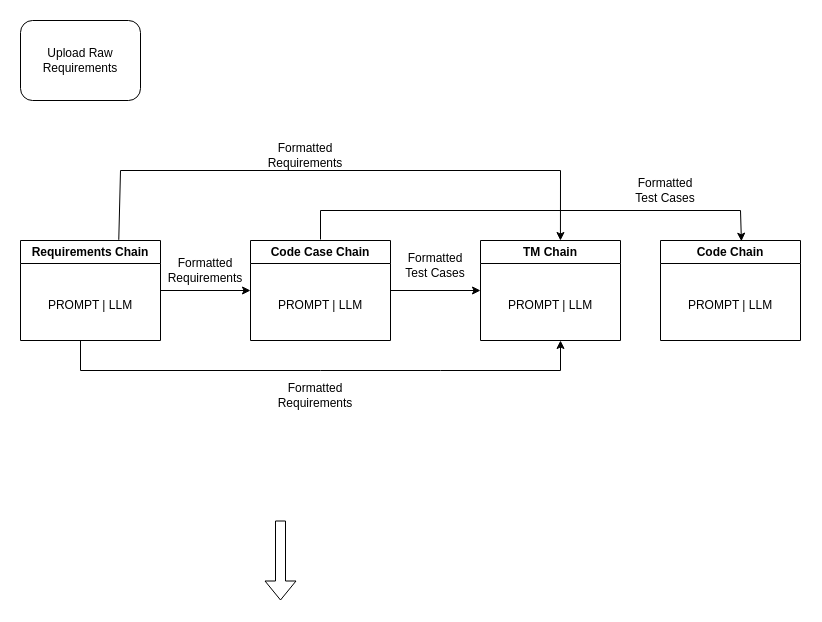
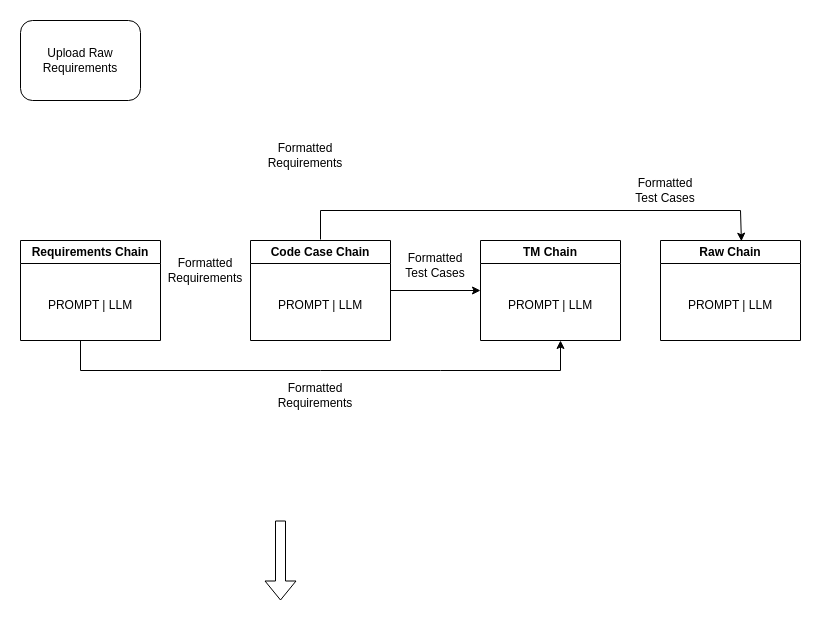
(338, 171) -> none
(731, 253) -> (731, 253)
(203, 291) -> none
